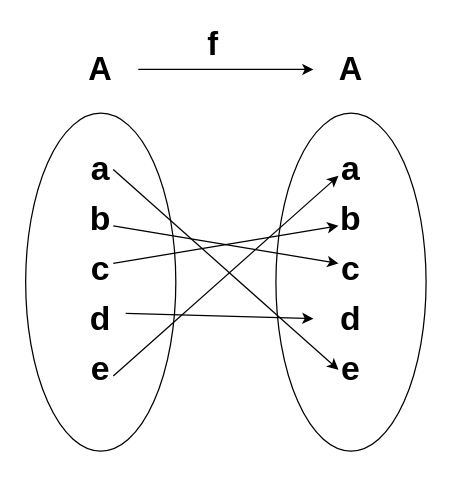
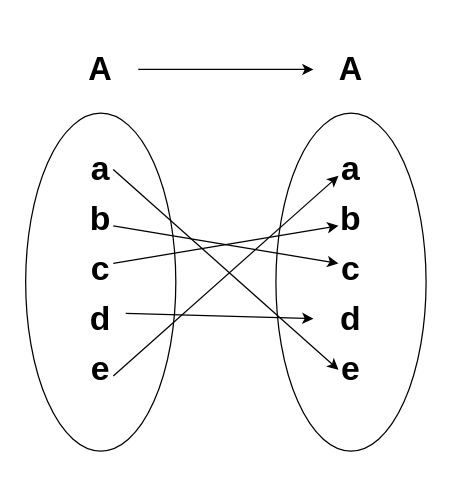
(213, 44) -> none
